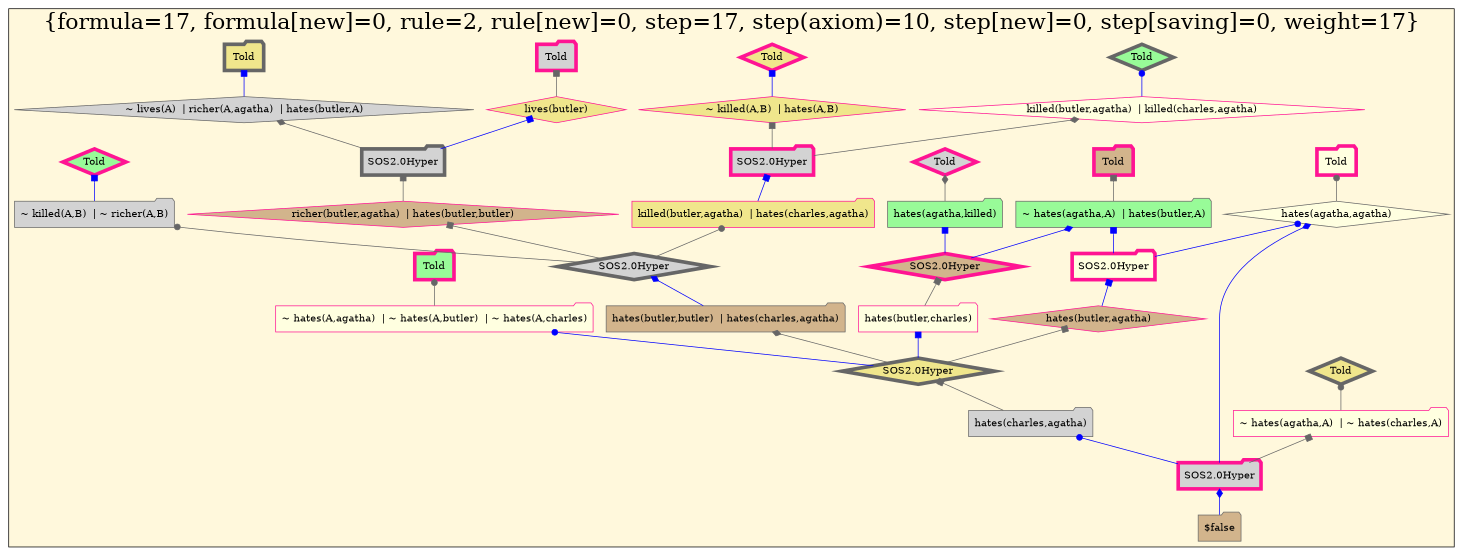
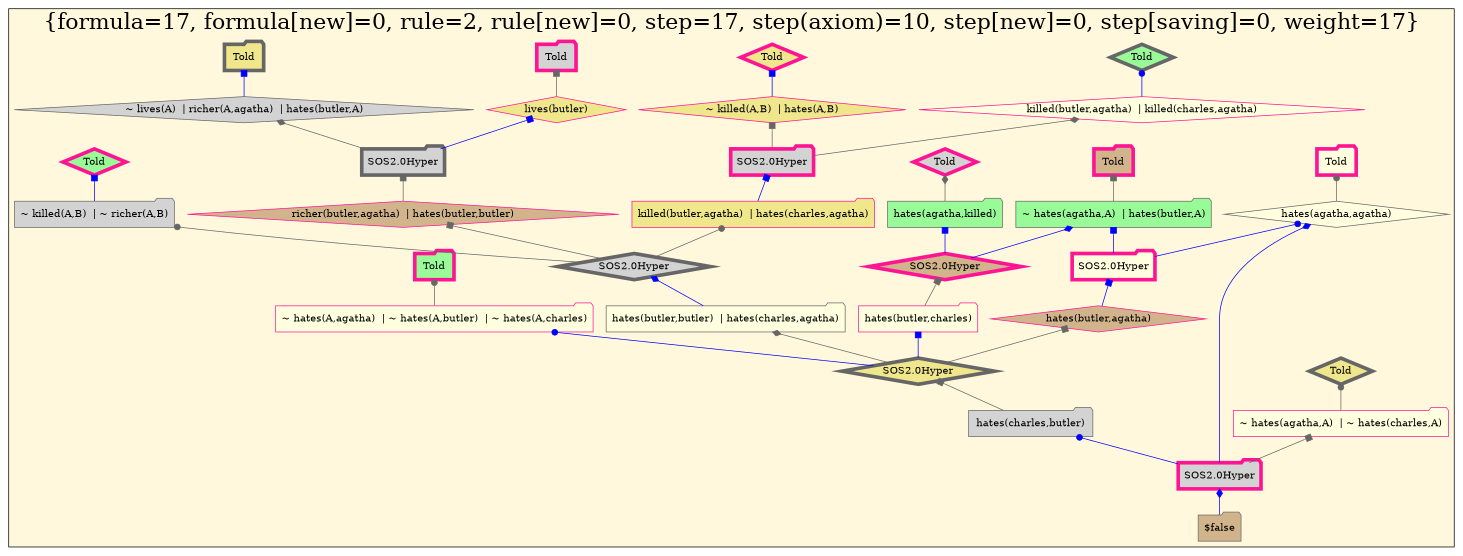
(726, 319) -> (726, 319)
(1031, 423) -> (1031, 423)
